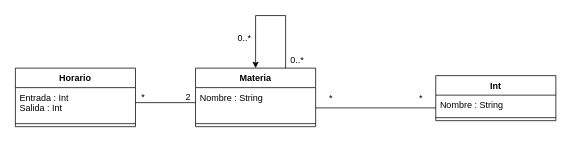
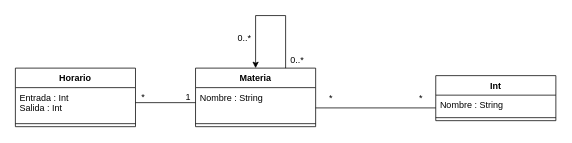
(188, 97) -> (188, 97)
